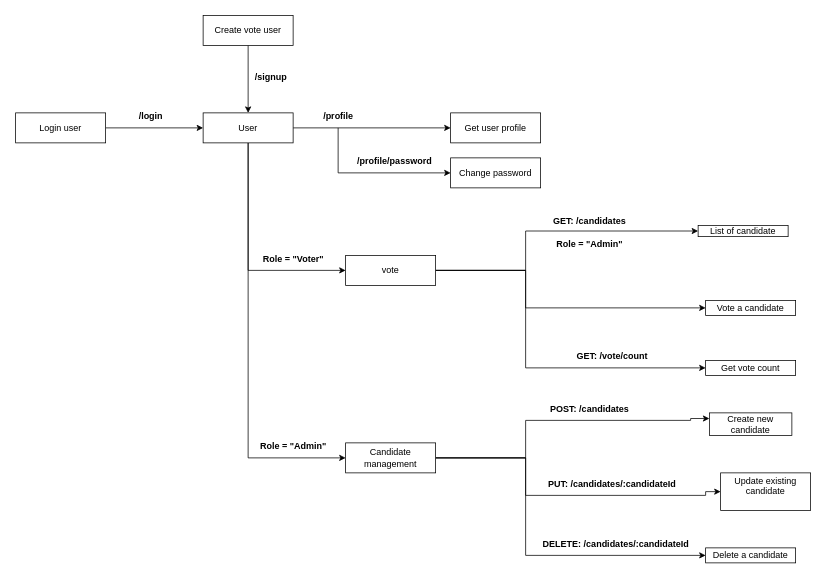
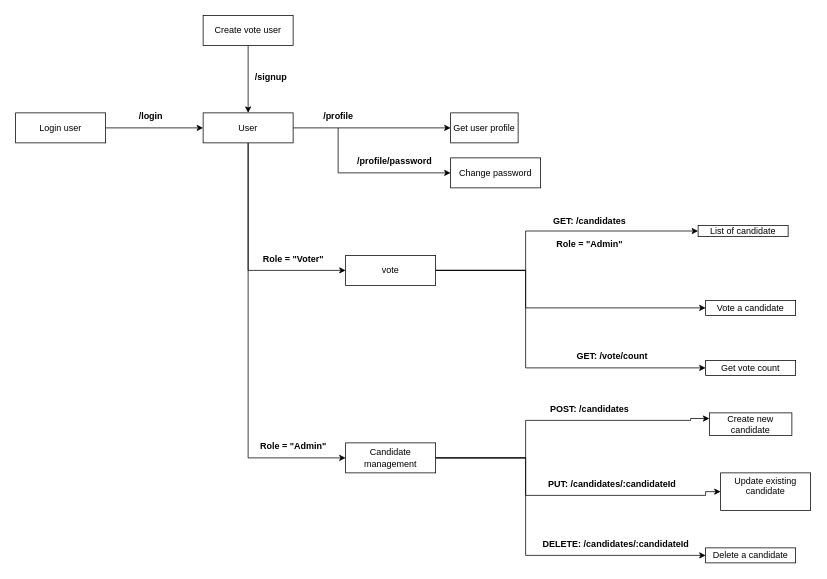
(495, 128) -> (484, 128)
